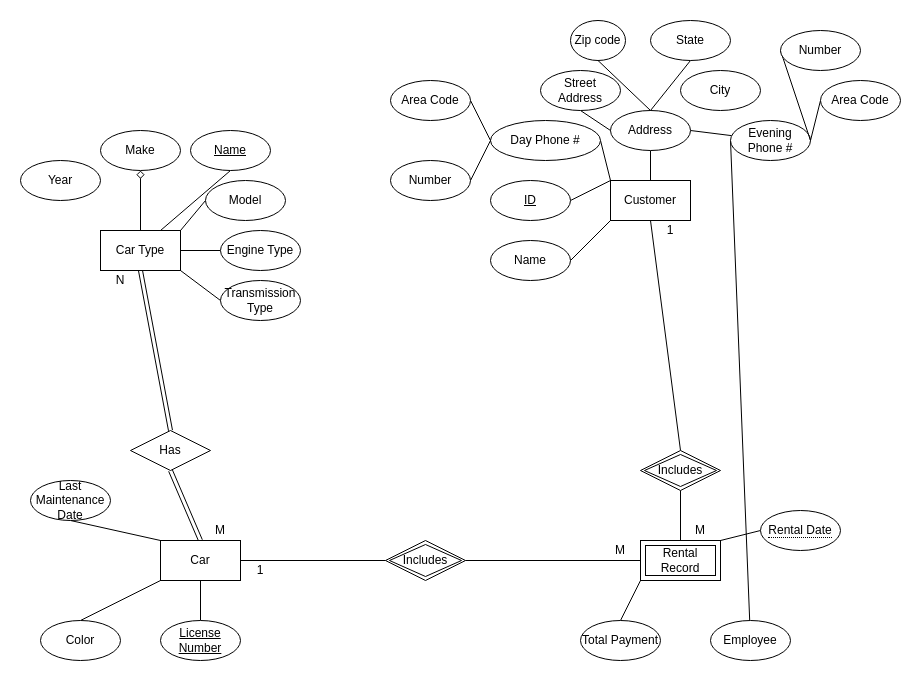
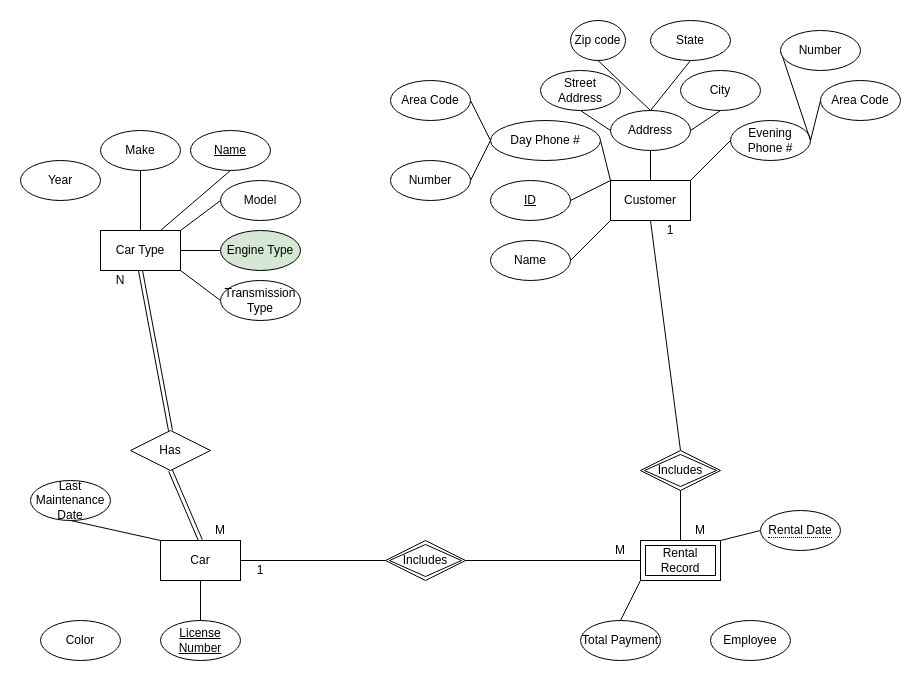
(711, 133) -> (706, 121)
(141, 179) -> (141, 175)
(246, 201) -> (261, 201)
(261, 251) -> (261, 251)
(740, 381) -> (711, 161)
(120, 601) -> none
